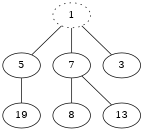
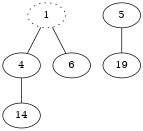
(47, 40) -> none
(72, 65) -> (22, 65)
(122, 65) -> (72, 65)
(72, 116) -> none
(122, 116) -> (22, 116)
